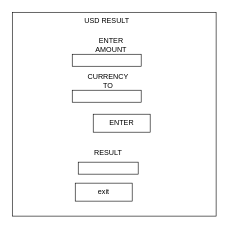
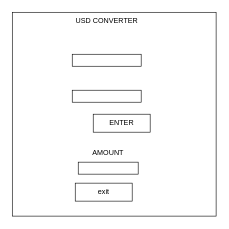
(107, 21) -> (107, 21)
(111, 45) -> none
(108, 81) -> none
(108, 153) -> (108, 153)
